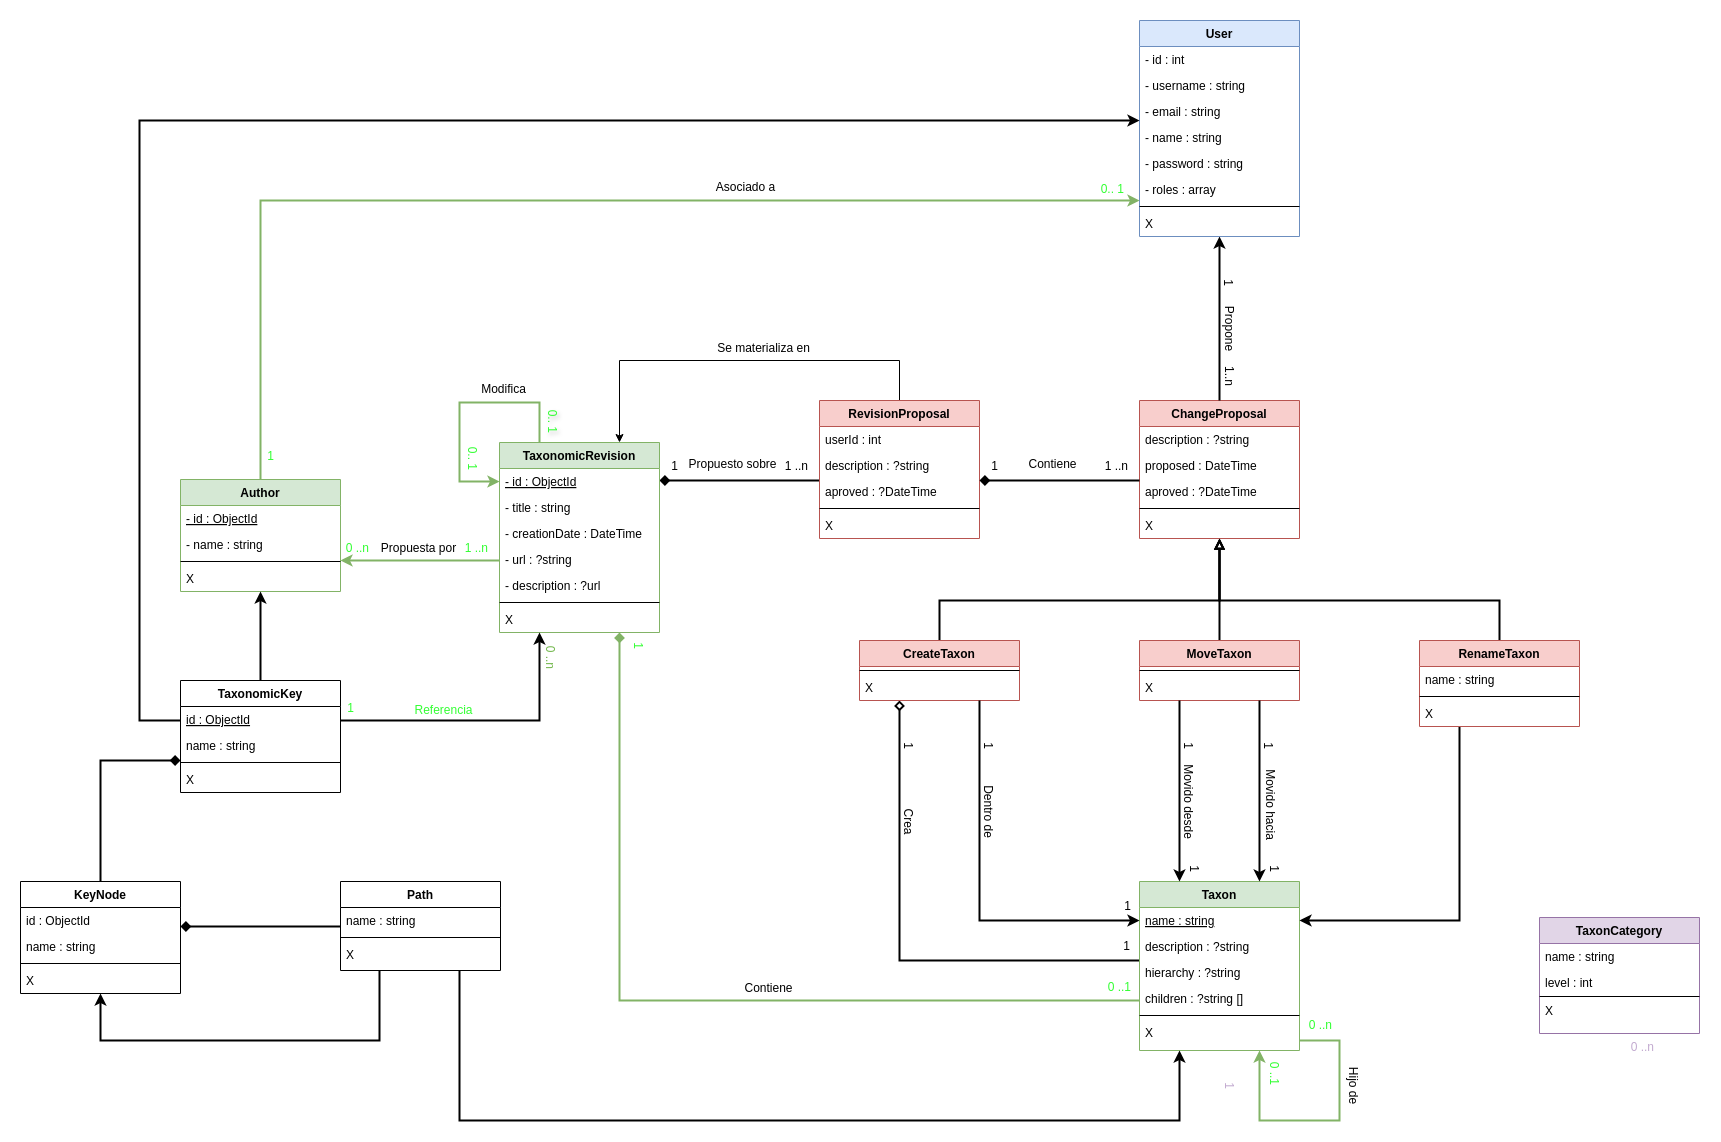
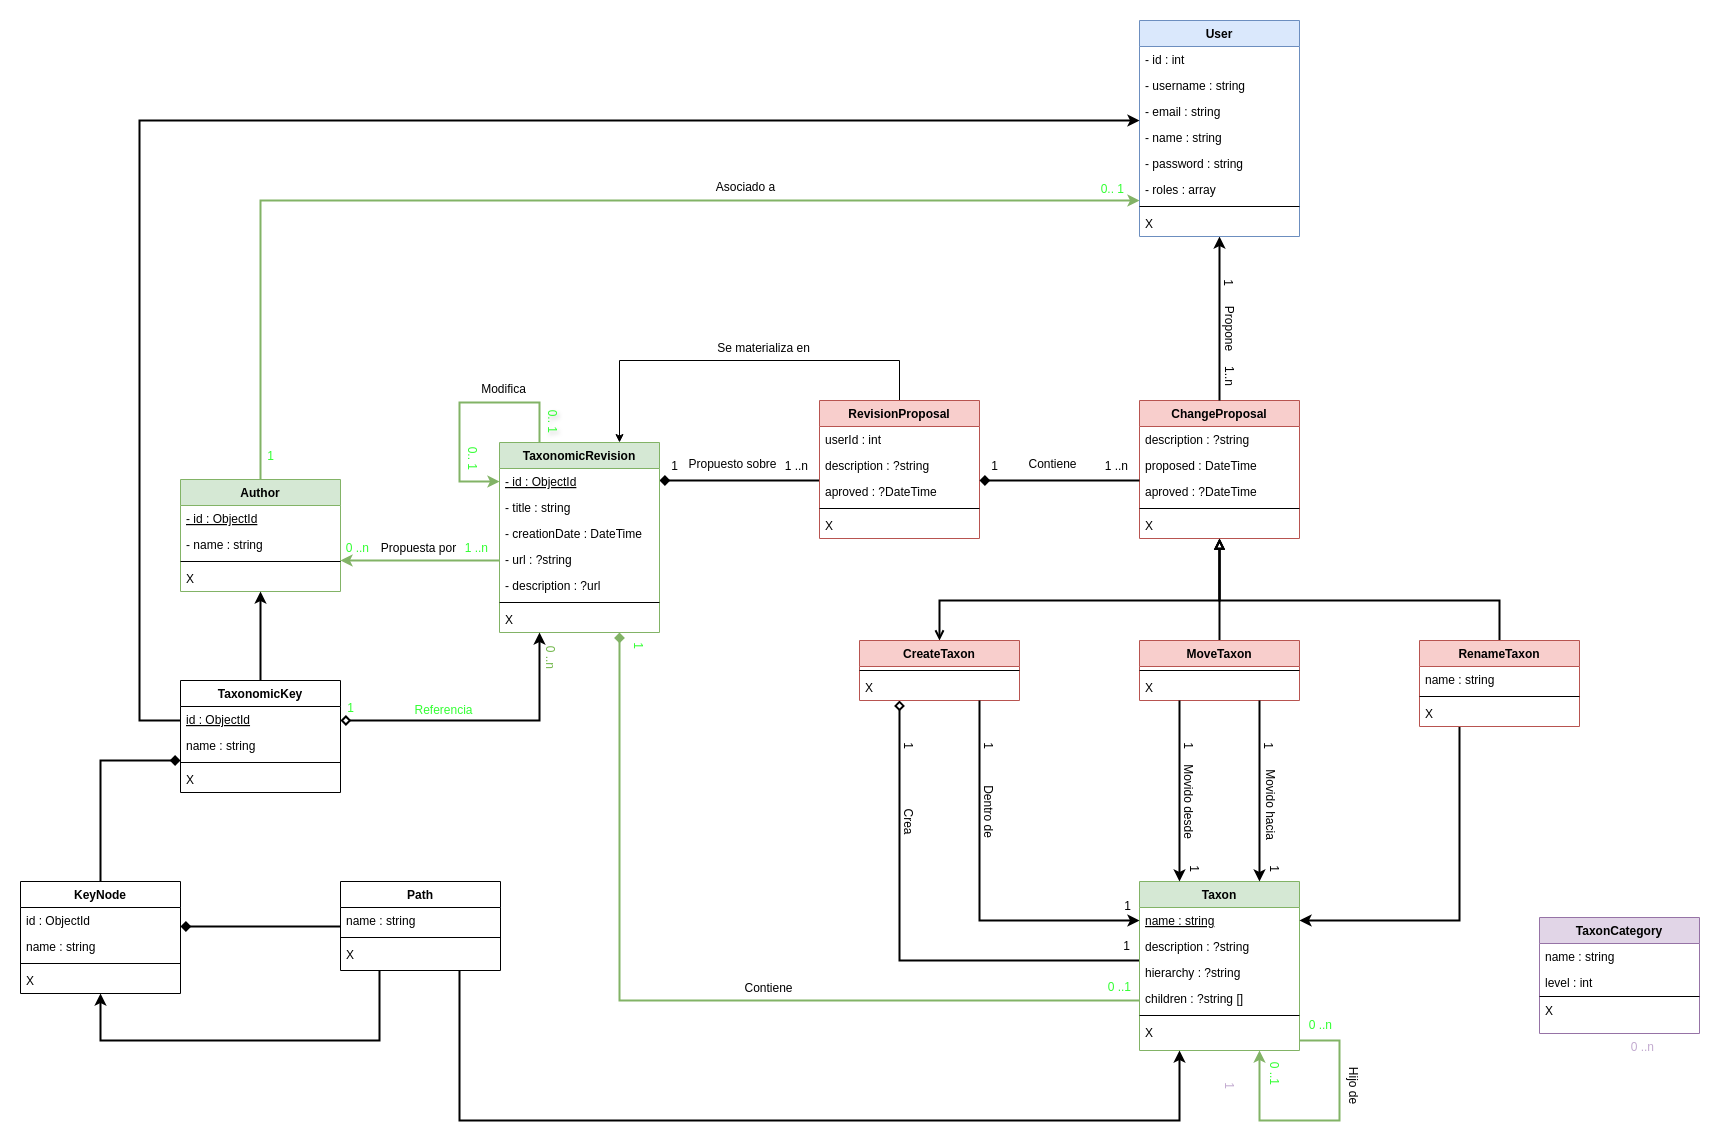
(940, 633) -> (940, 632)
(347, 721) -> (350, 721)
